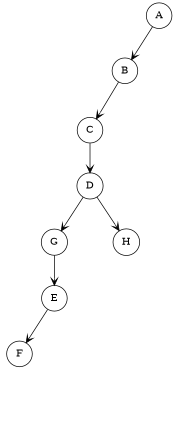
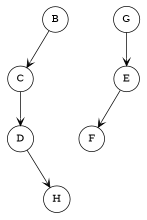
(159, 16) -> none
(74, 211) -> none
